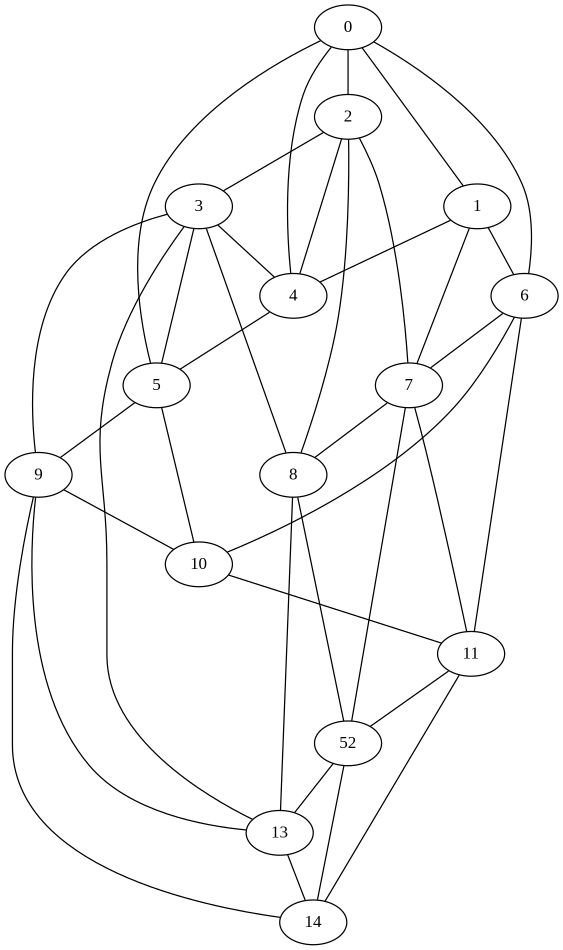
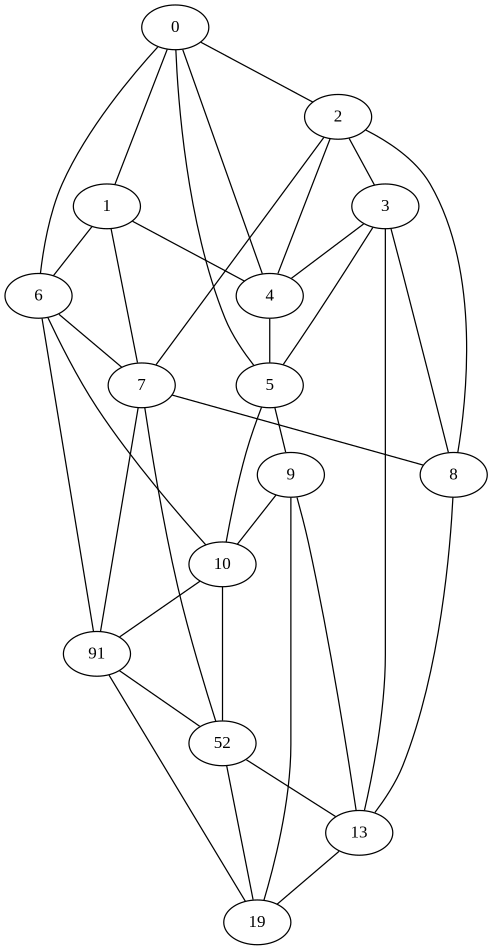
(50, 302) -> none
(322, 615) -> (223, 654)
(471, 654) -> (97, 654)
(313, 922) -> (257, 922)
